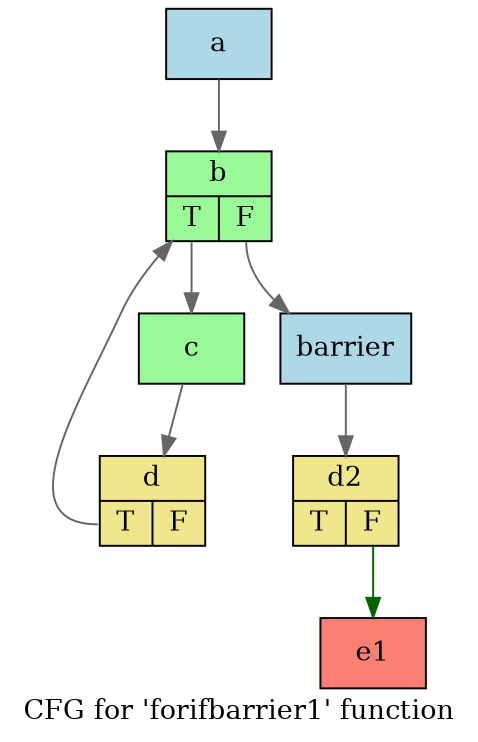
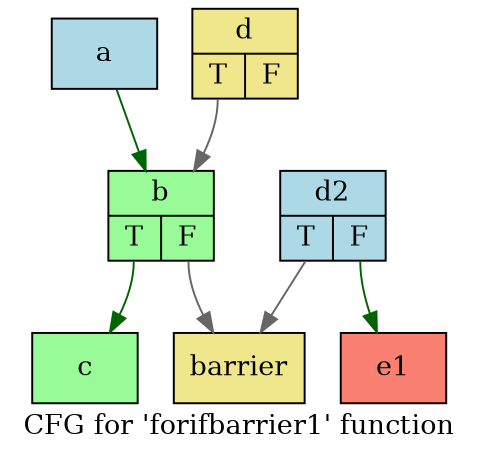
(219, 106) -> (128, 120)
(192, 268) -> (130, 289)
(346, 349) -> (239, 368)
(346, 410) -> (288, 288)
(176, 411) -> none
(346, 501) -> (333, 216)
